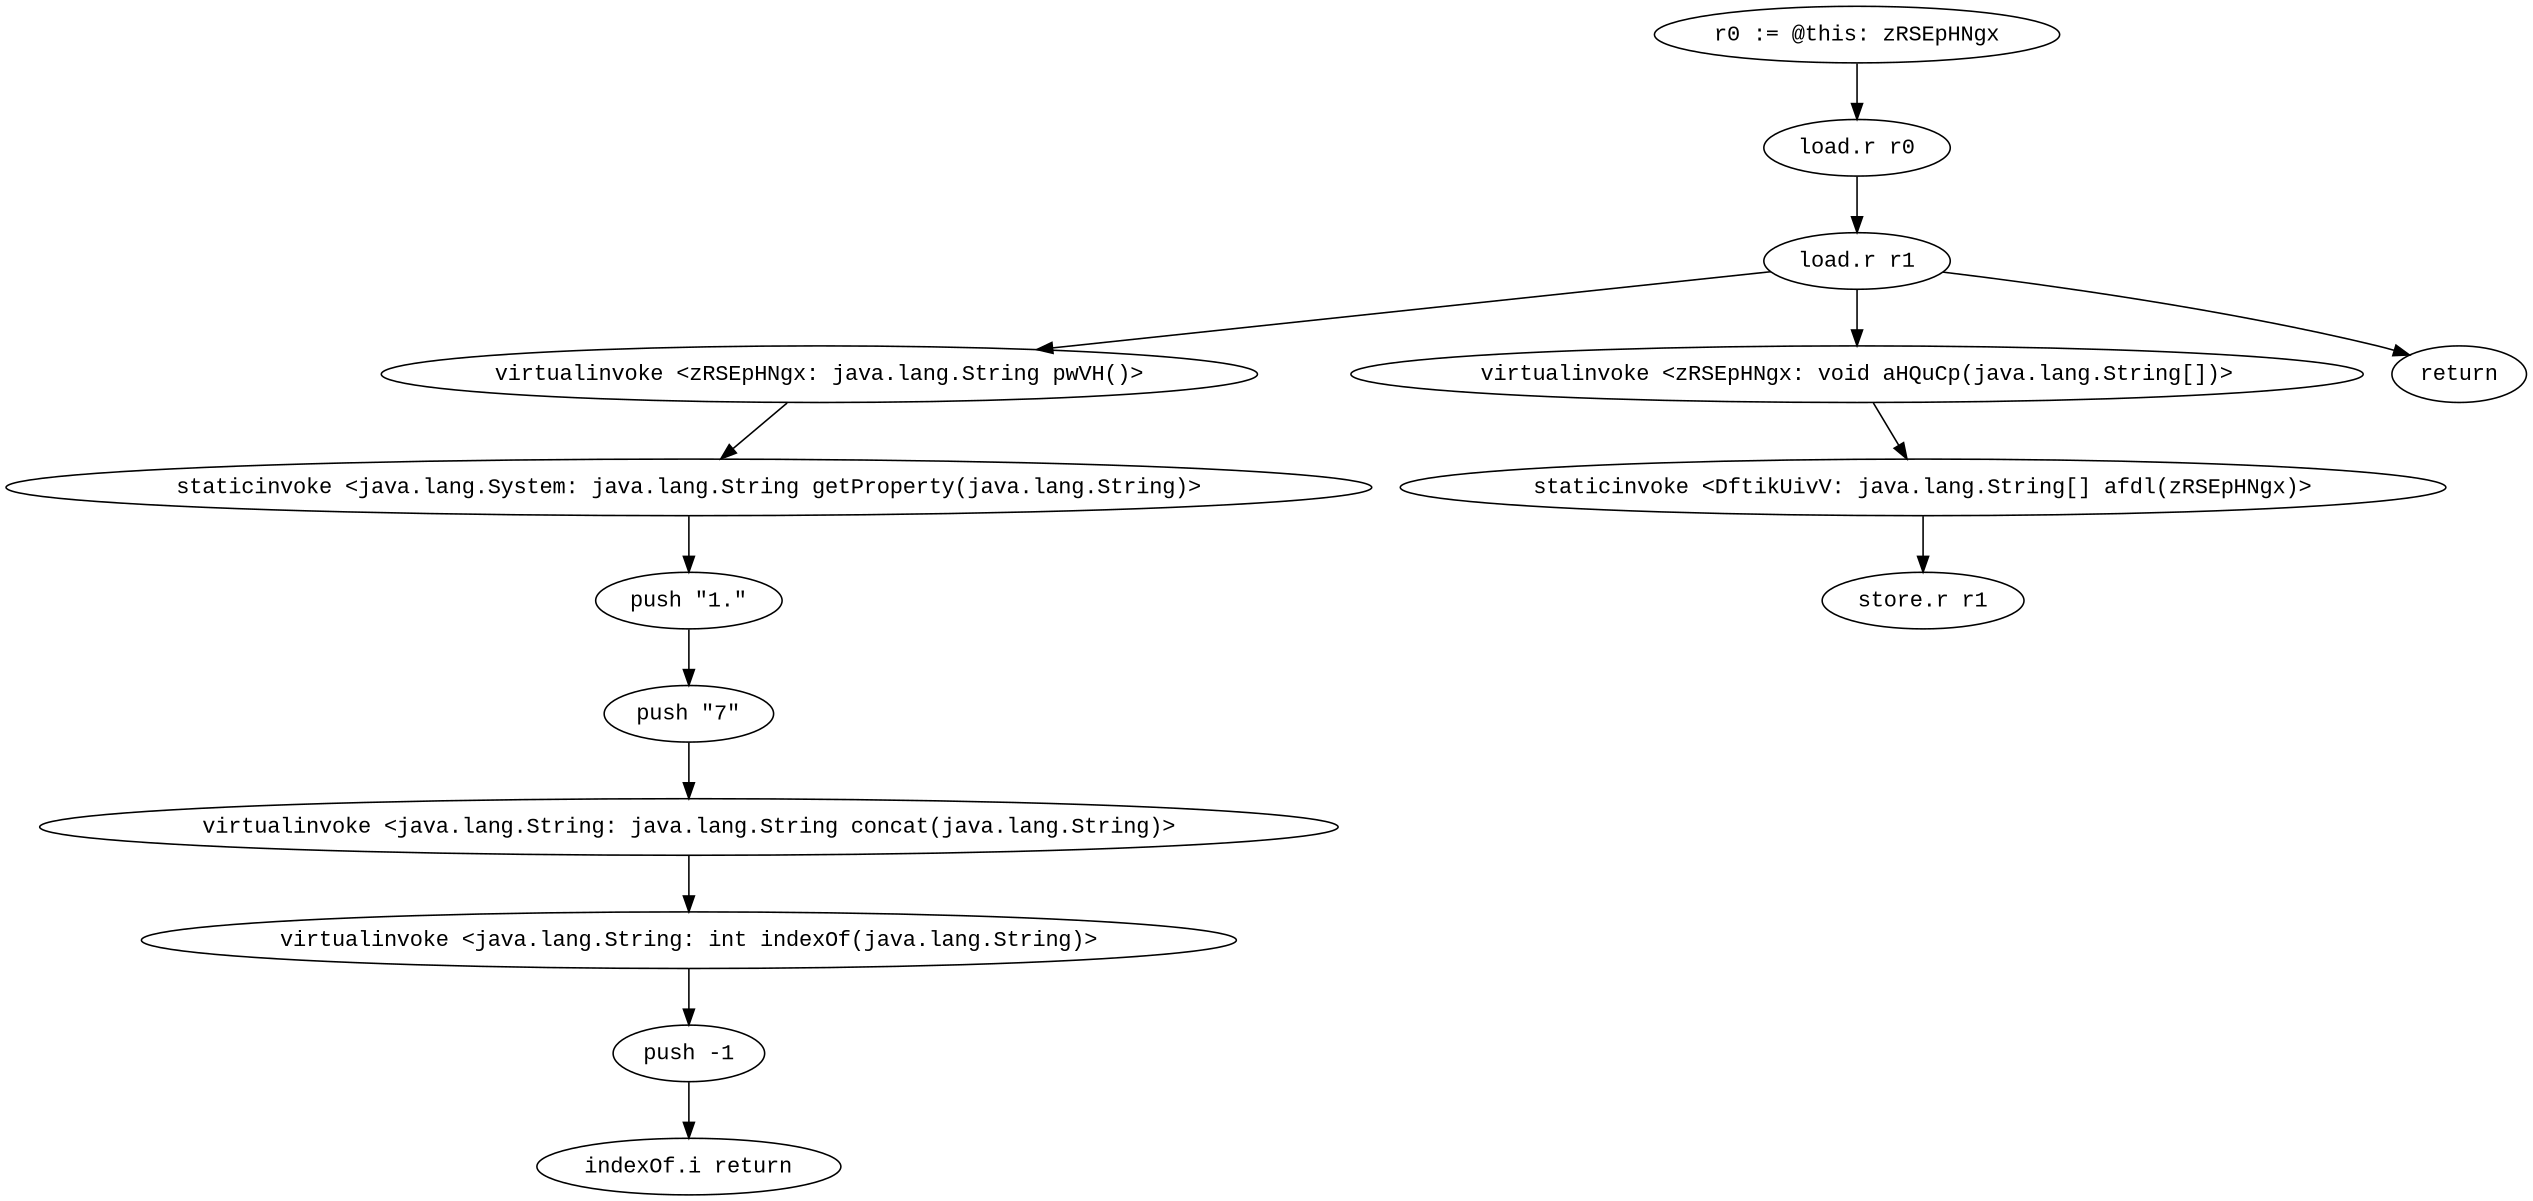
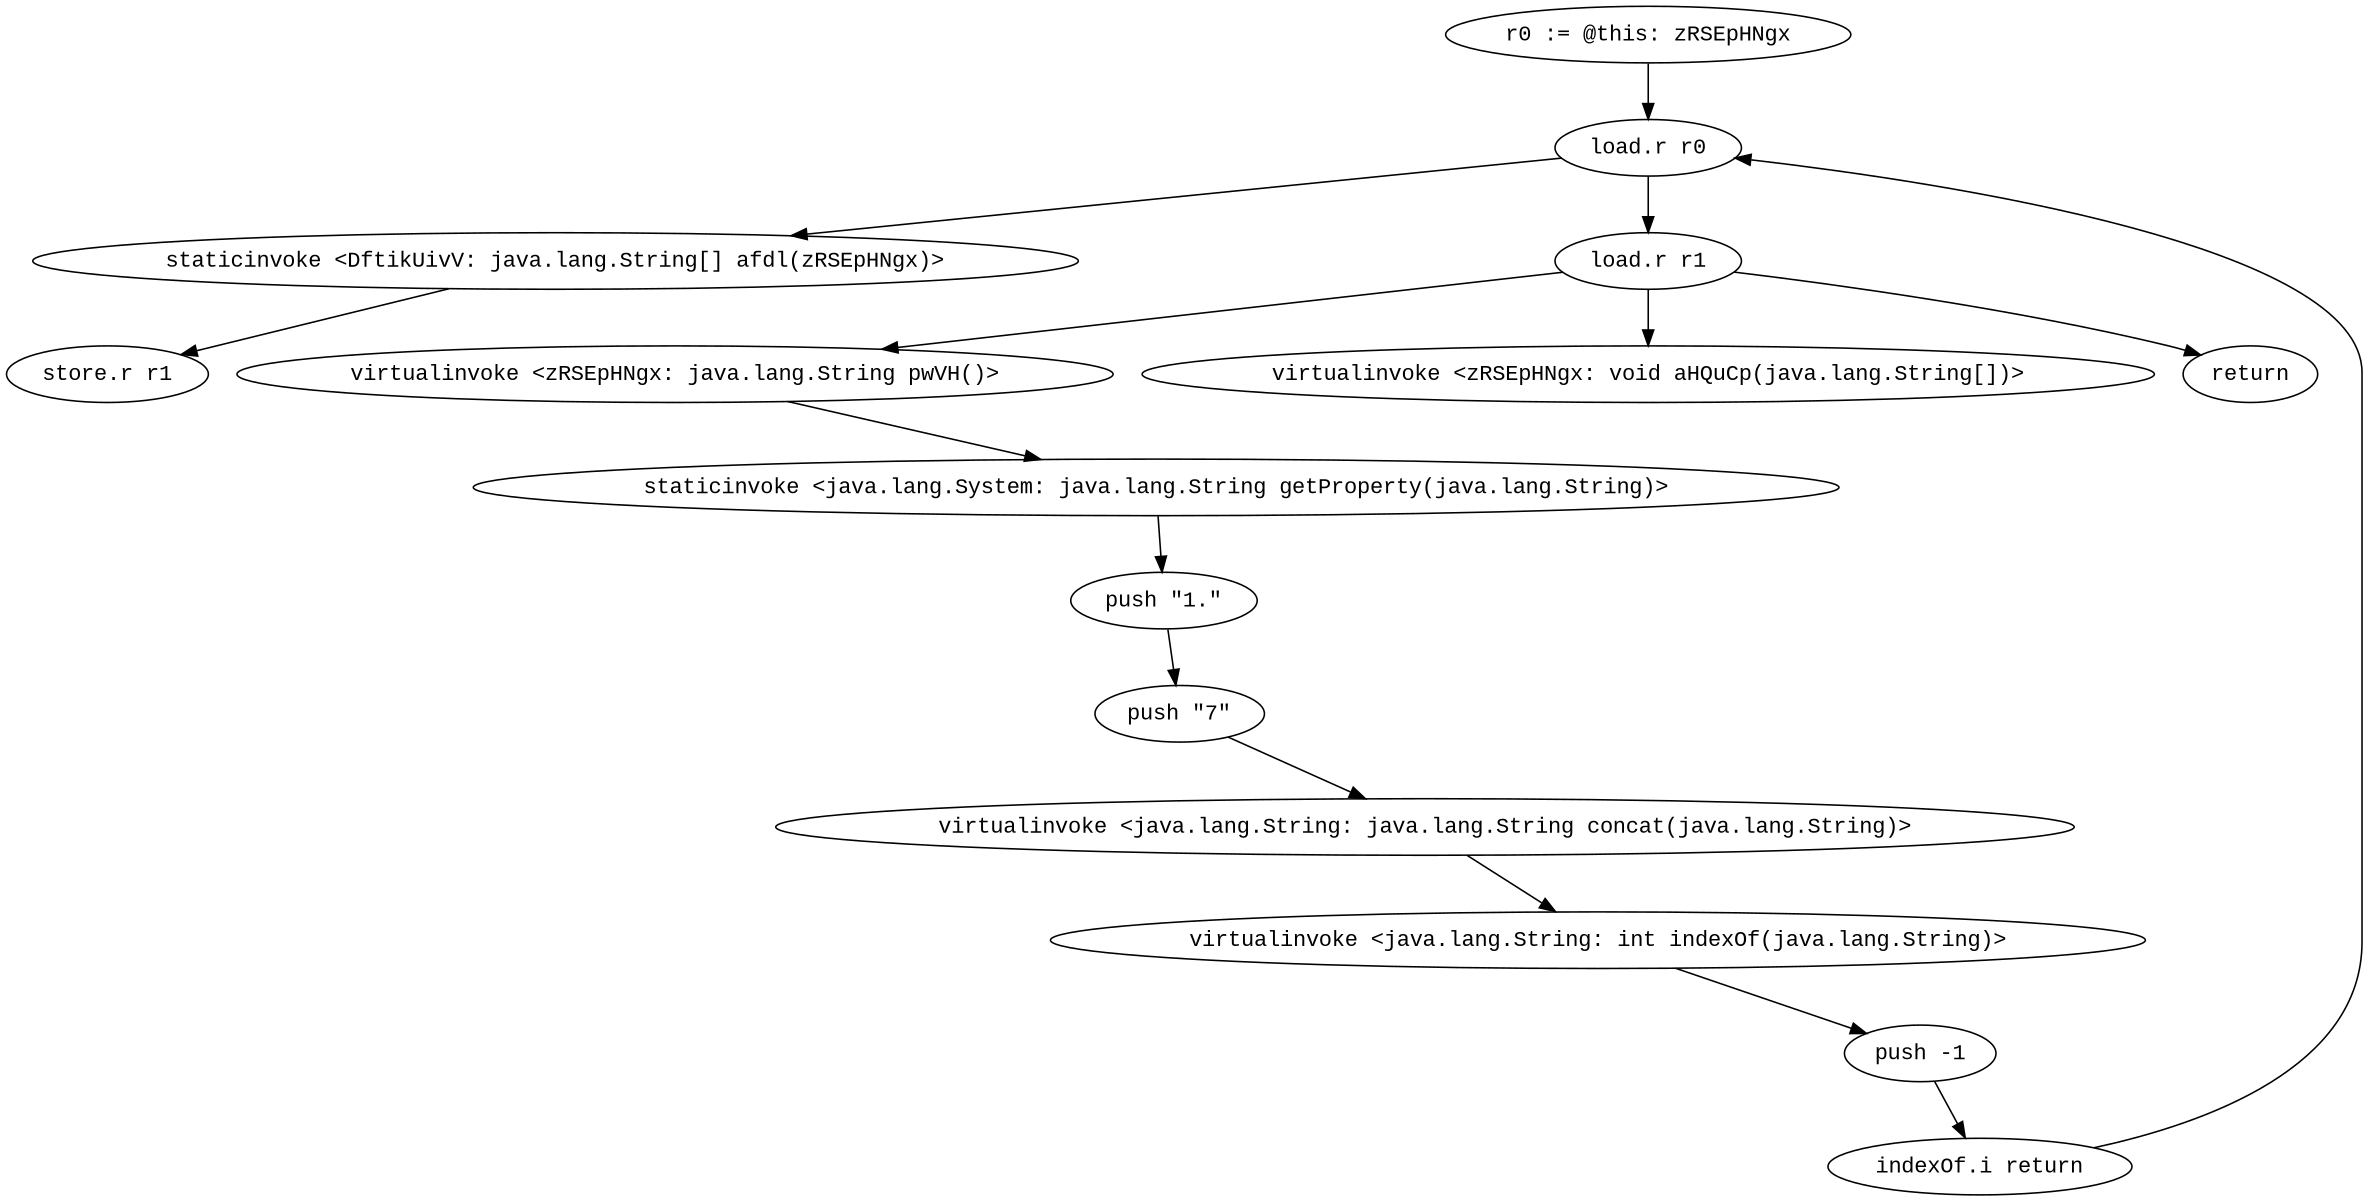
(1886, 424) -> (1184, 196)
none -> (2362, 503)
